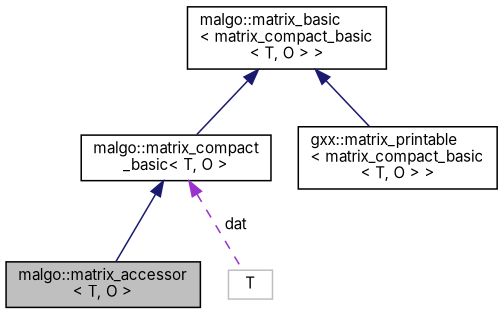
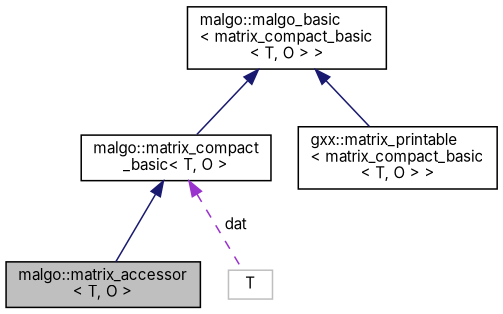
(287, 38) -> (287, 38)
